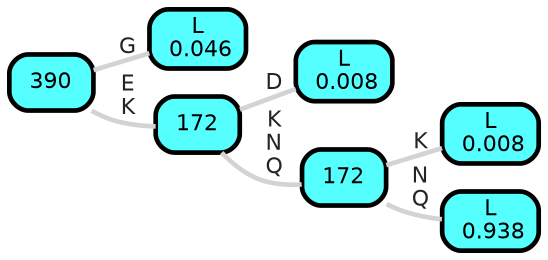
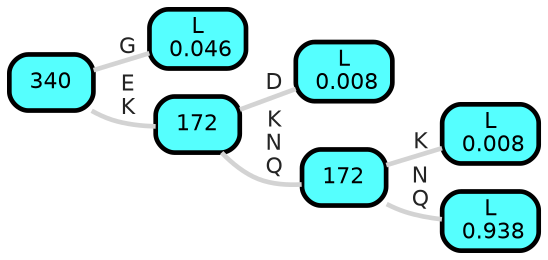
(51, 83) -> (51, 83)
